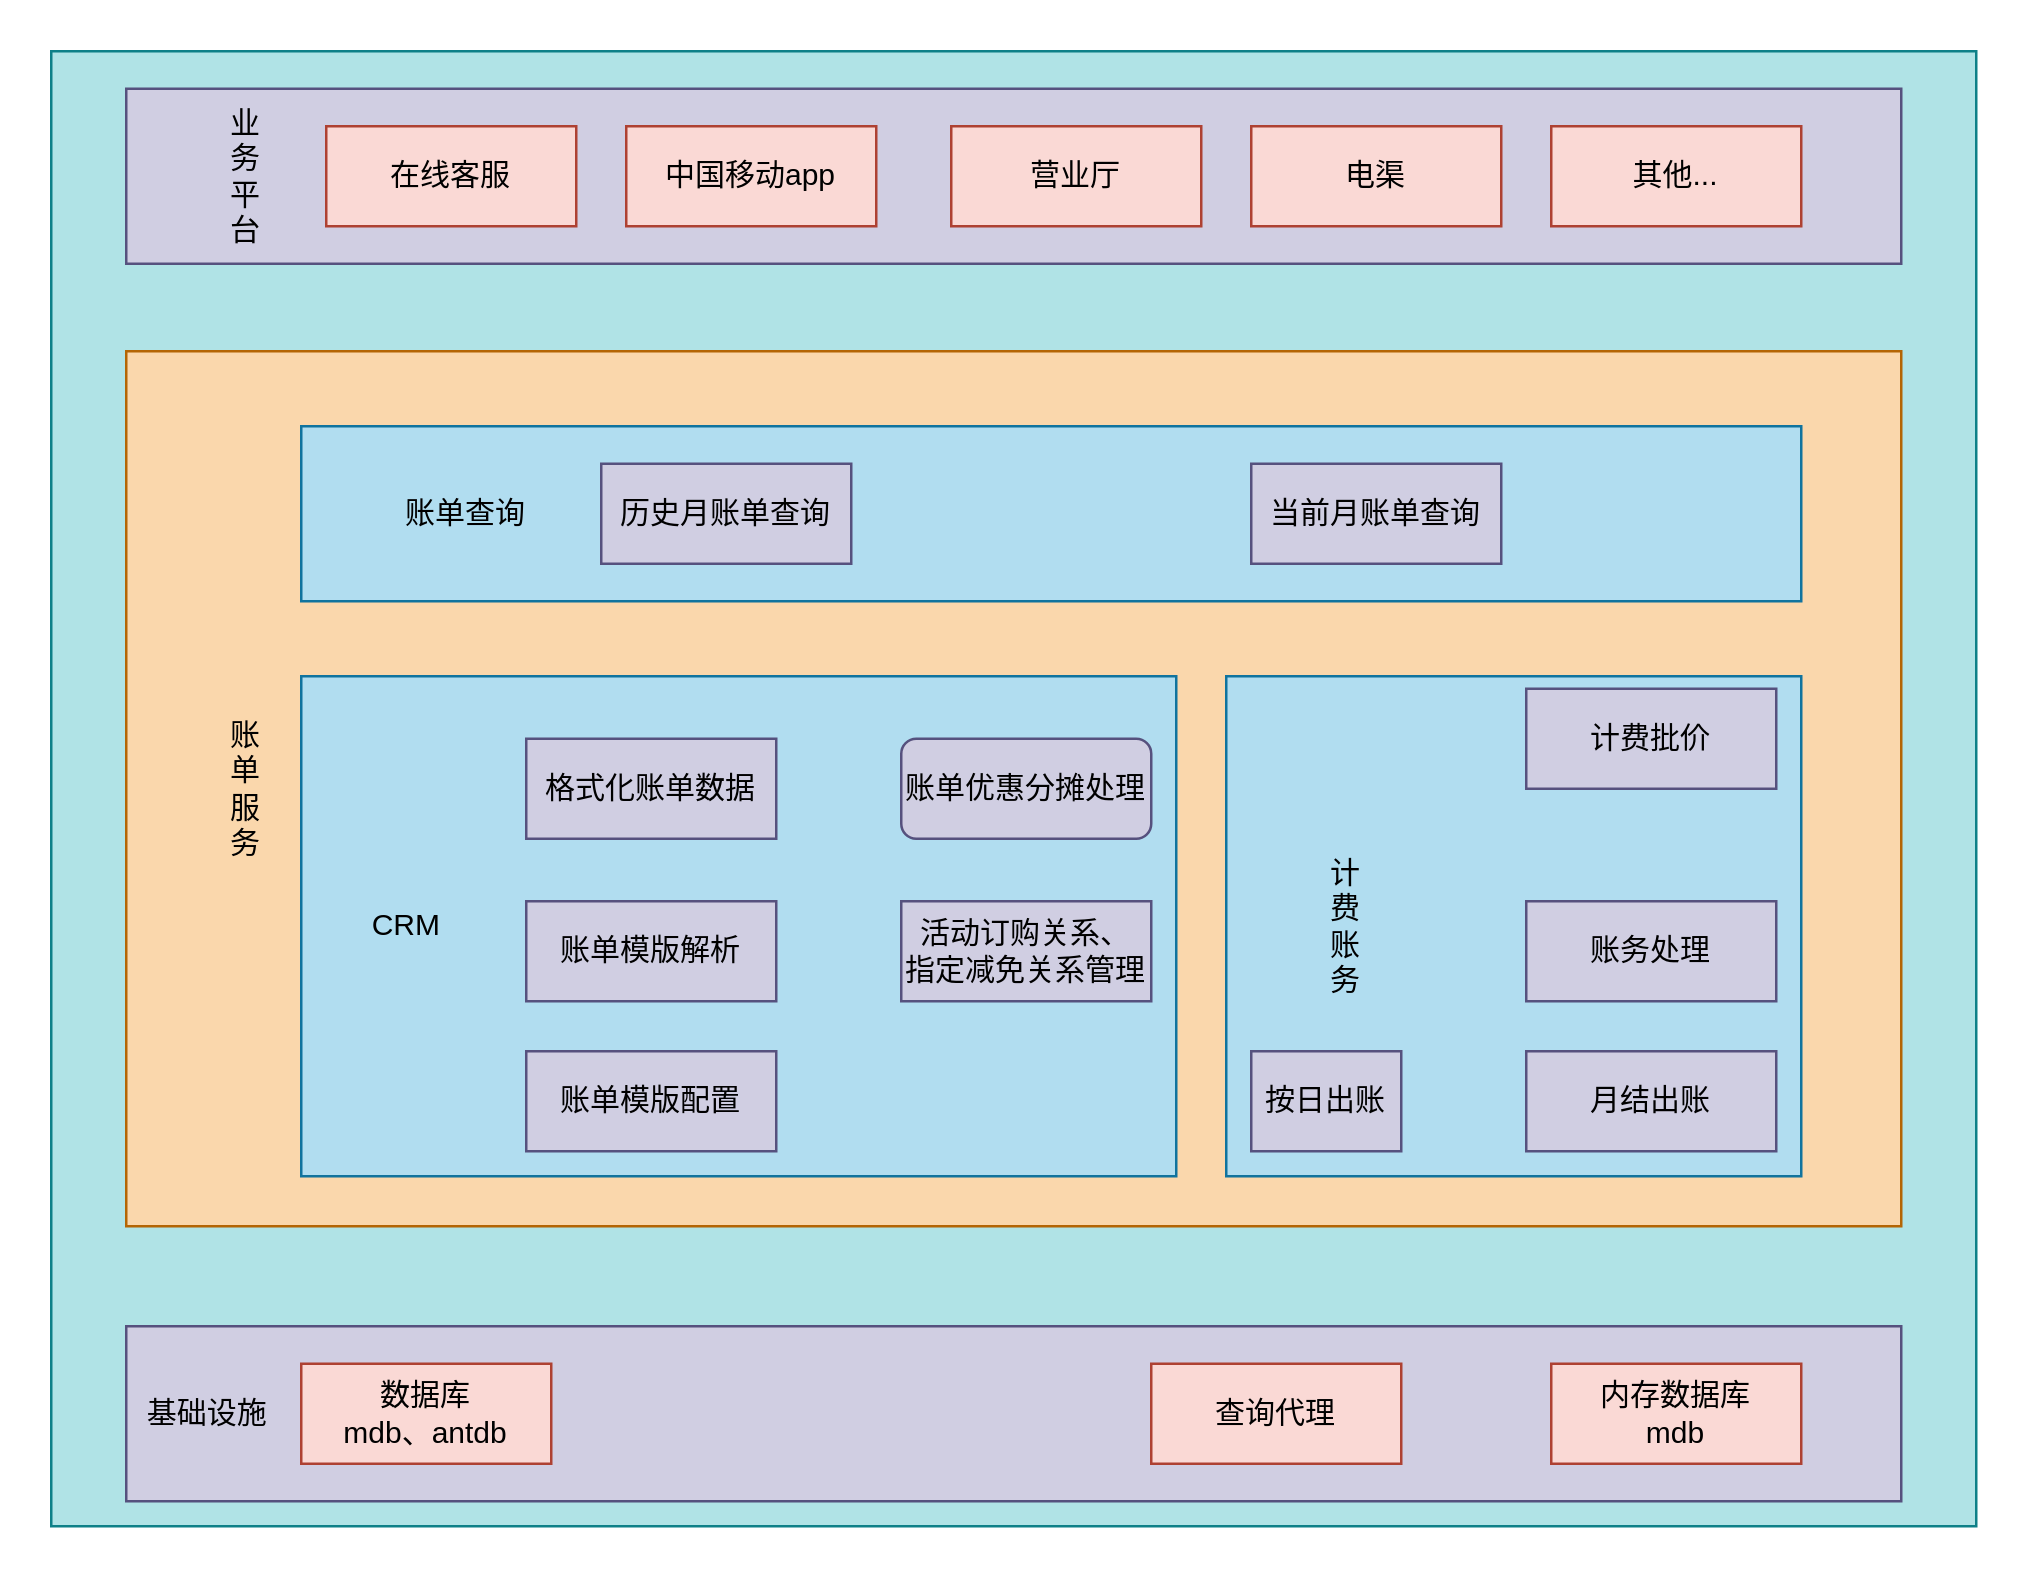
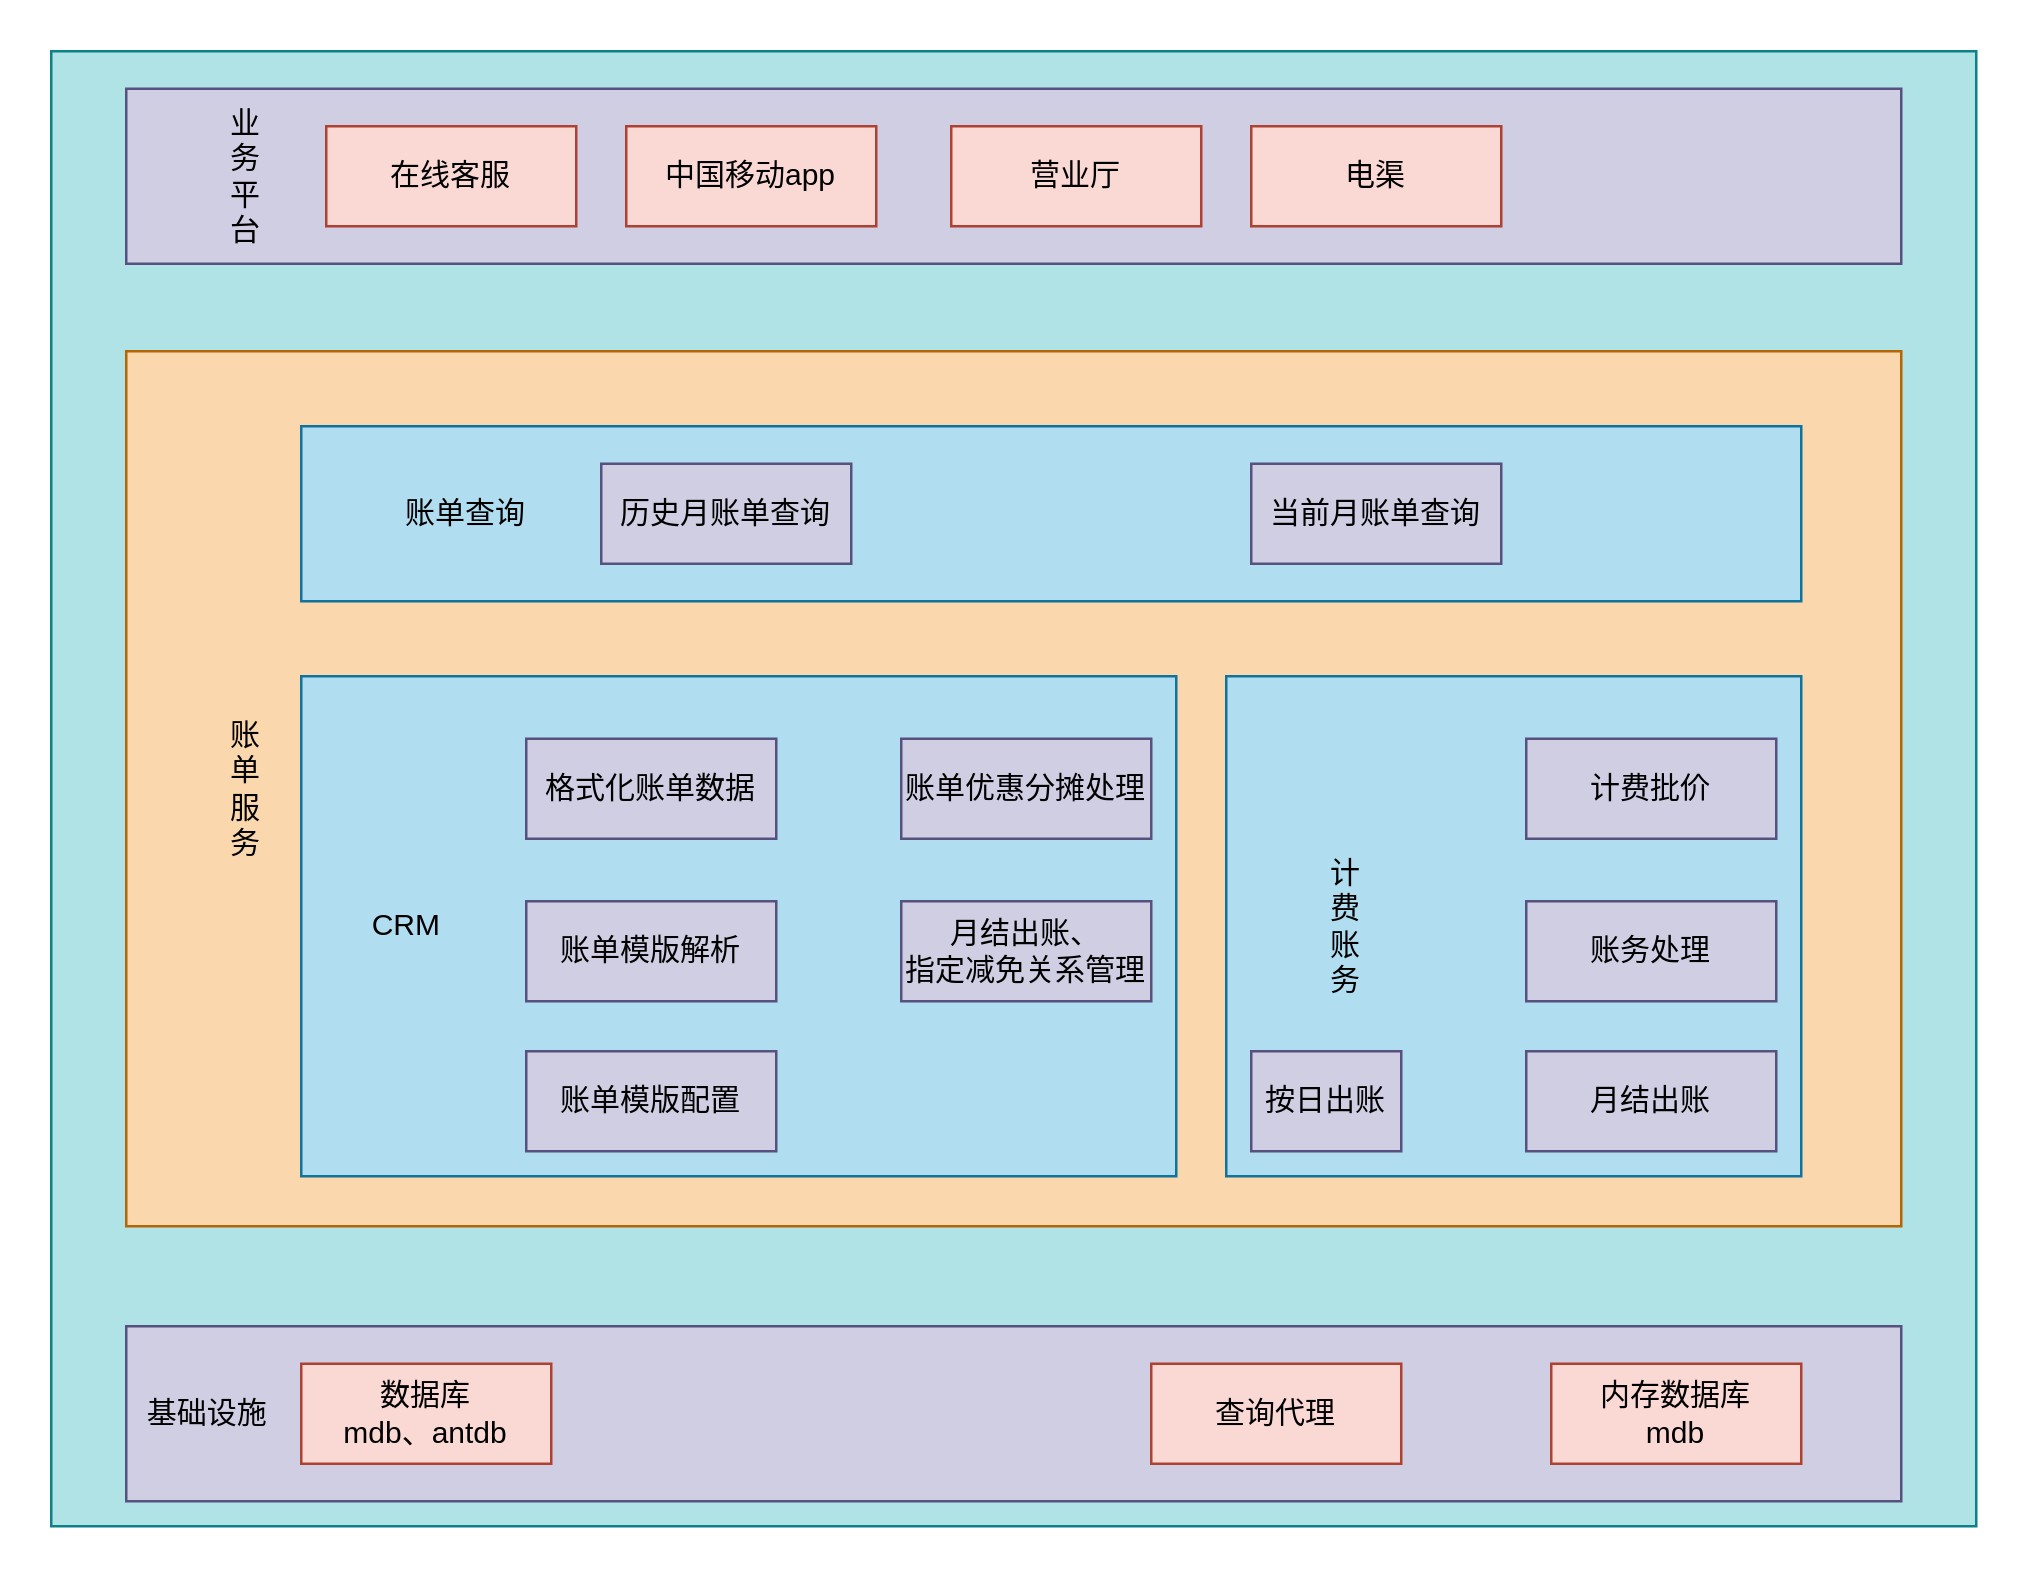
(1676, 176) -> none
(1651, 739) -> (1651, 789)
(1026, 789) -> (1026, 789)
(1026, 951) -> (1026, 951)
